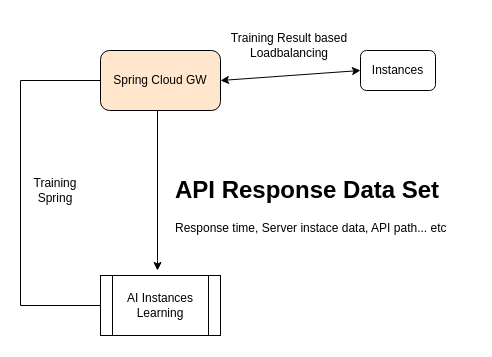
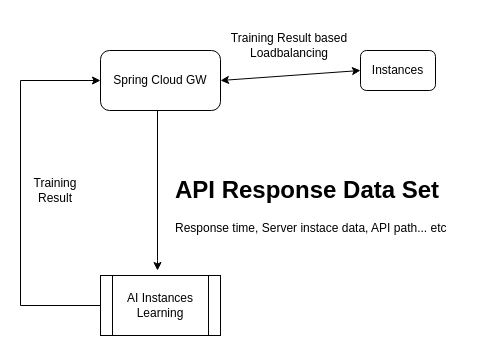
(95, 81) -> (92, 81)
(161, 81) -> (161, 81)
(56, 191) -> (56, 191)
